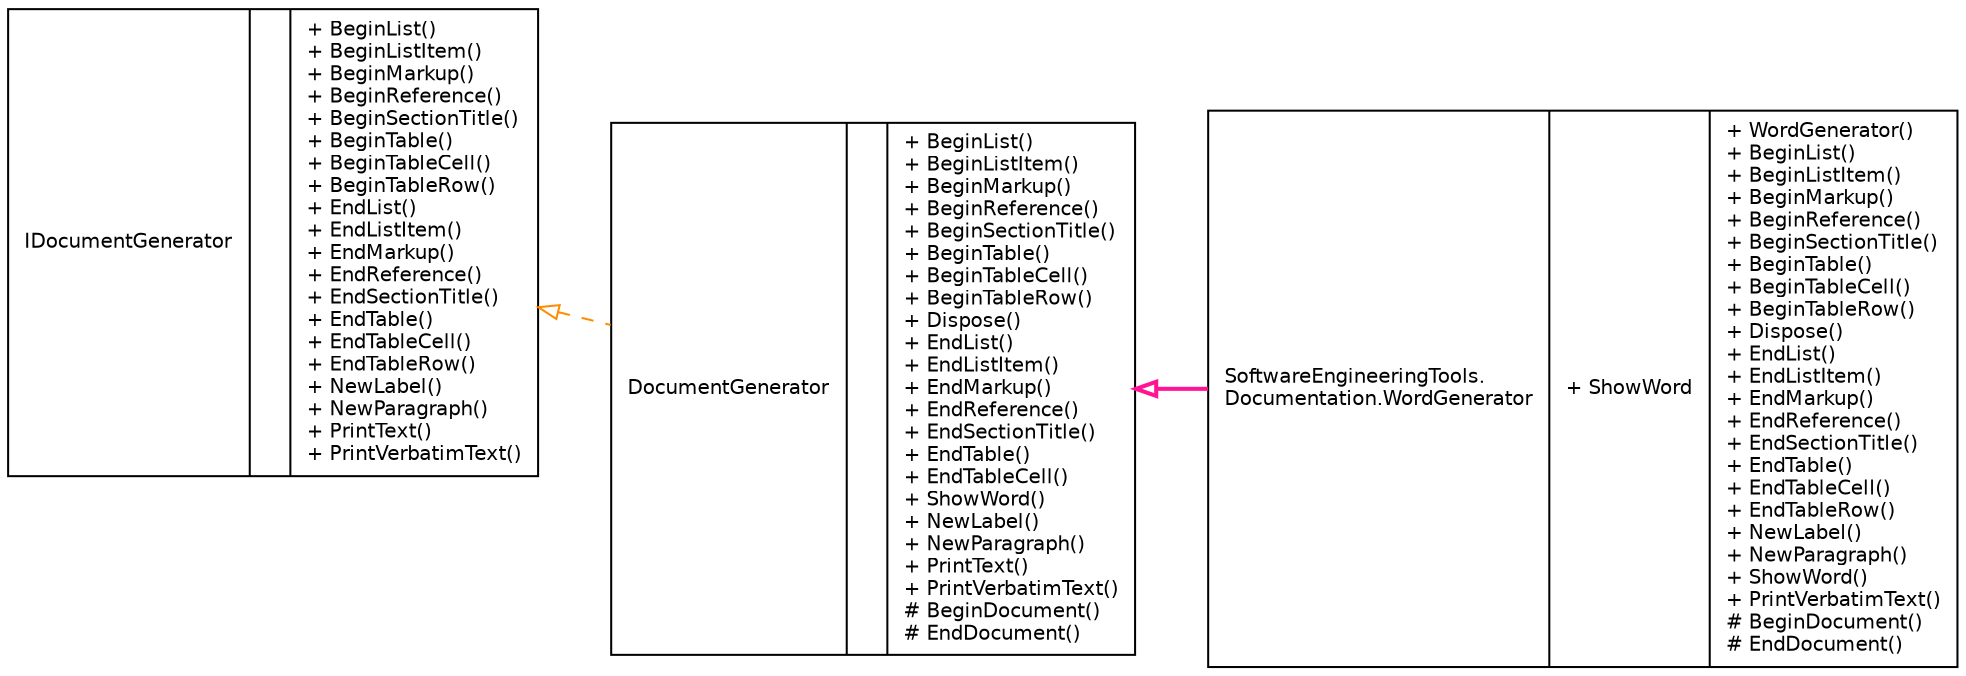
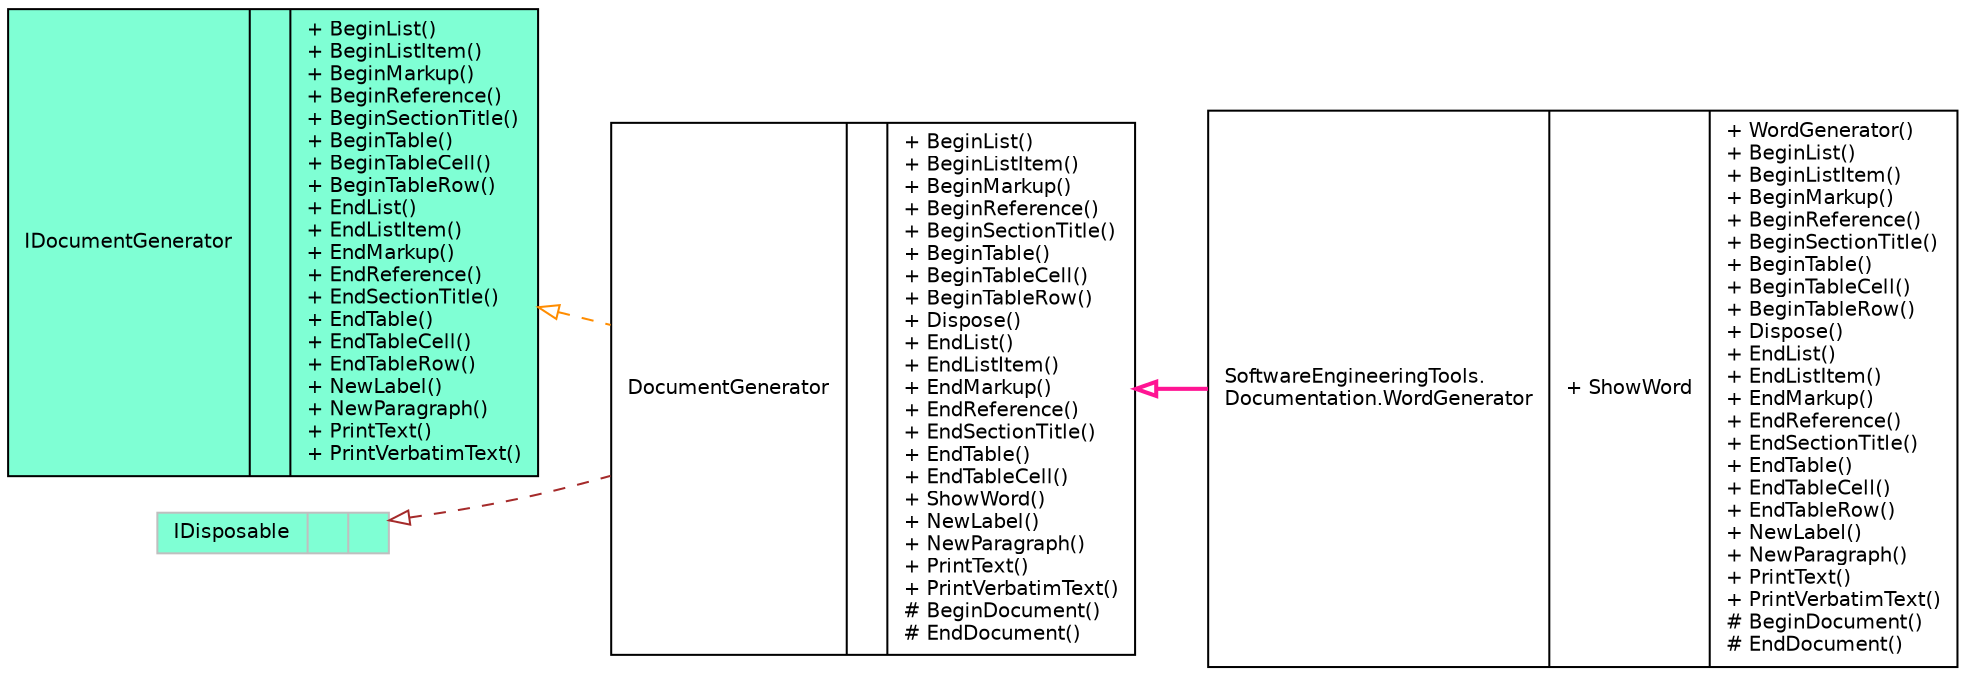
(273, 243) -> (273, 243)
none -> (273, 533)
(1797, 578) -> (1789, 578)
